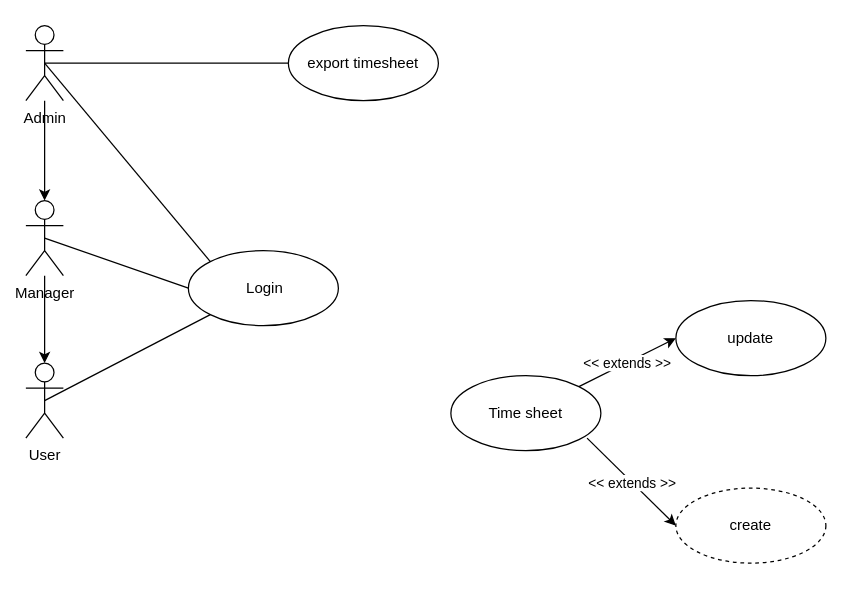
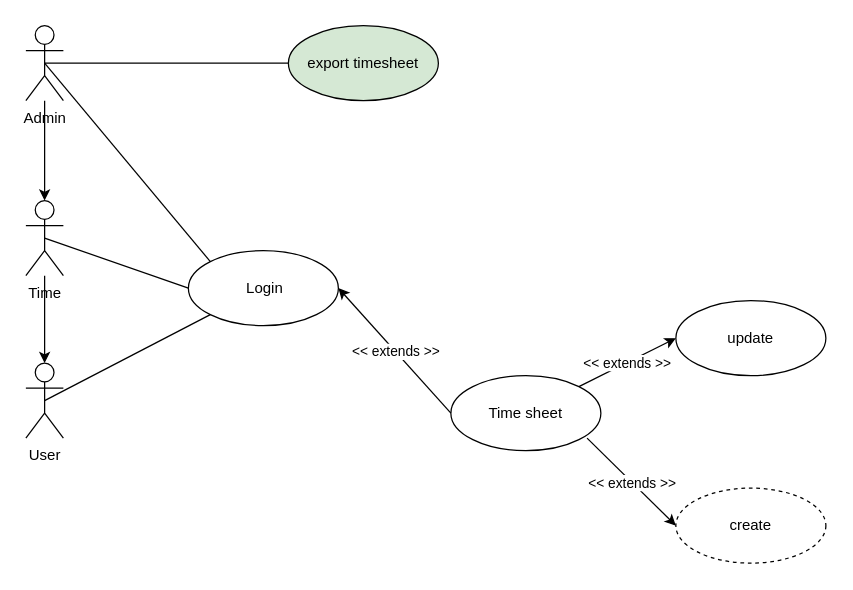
(363, 63) -> (363, 63)
(45, 293) -> (45, 293)
none -> (397, 354)
